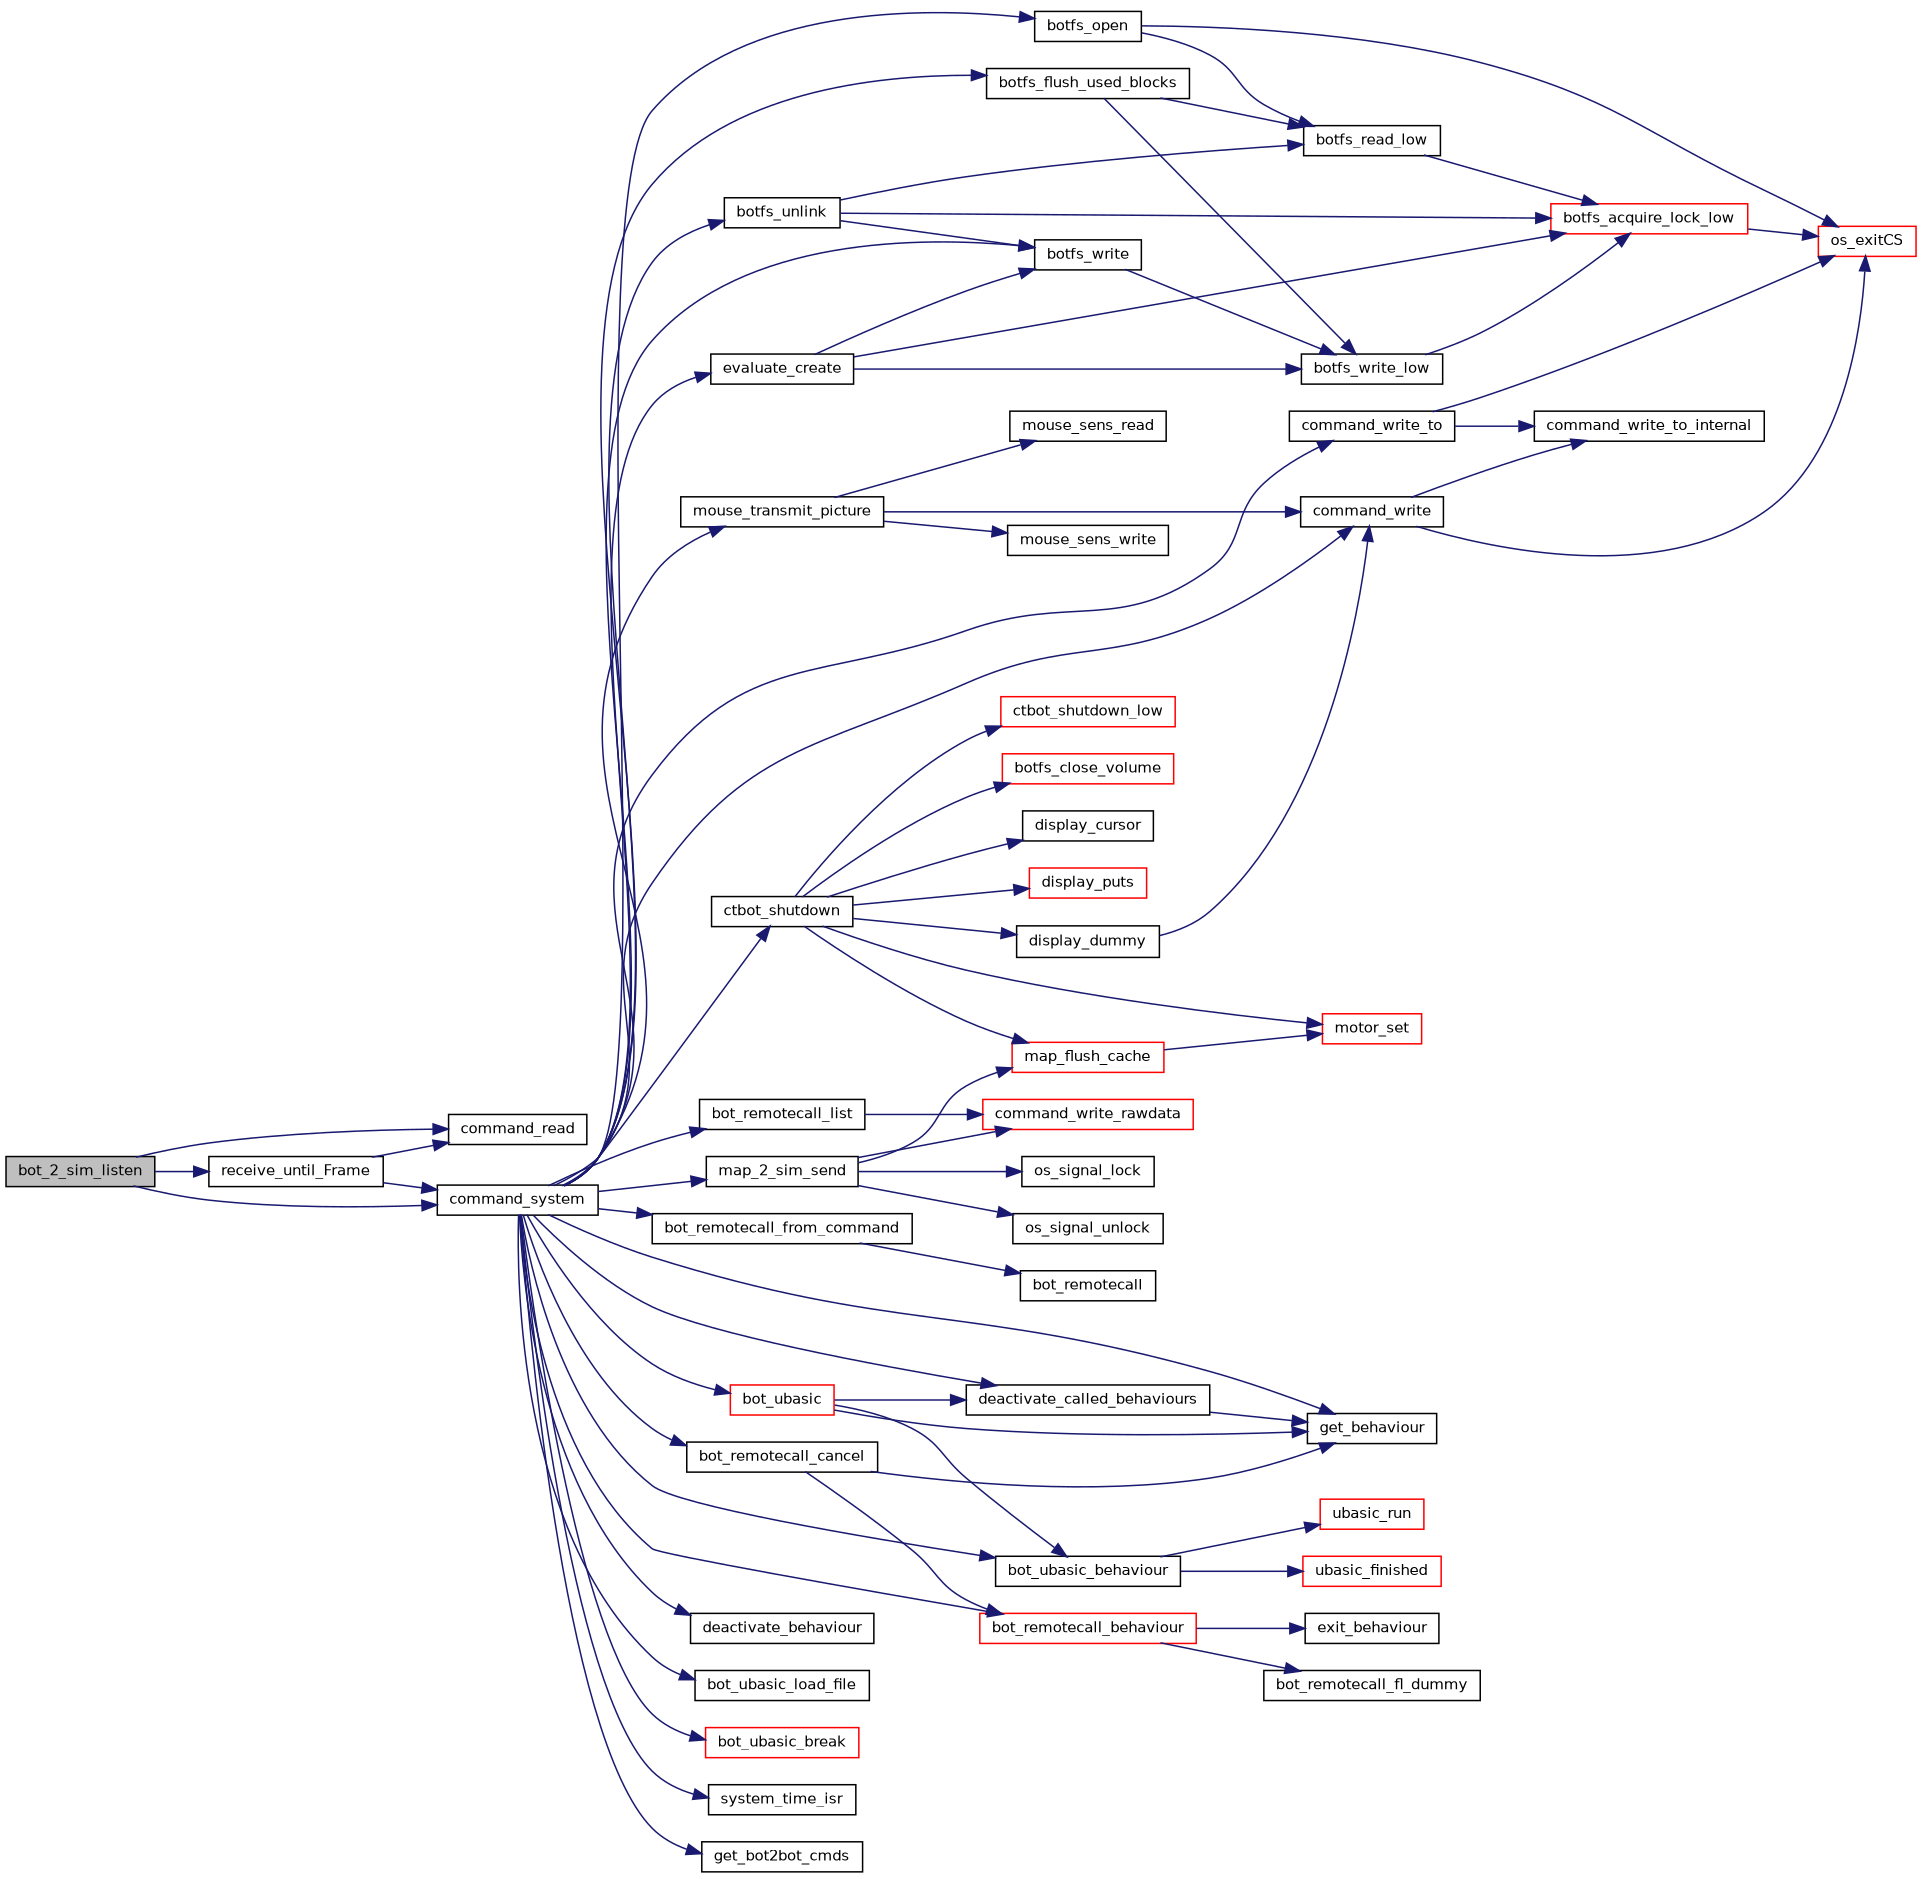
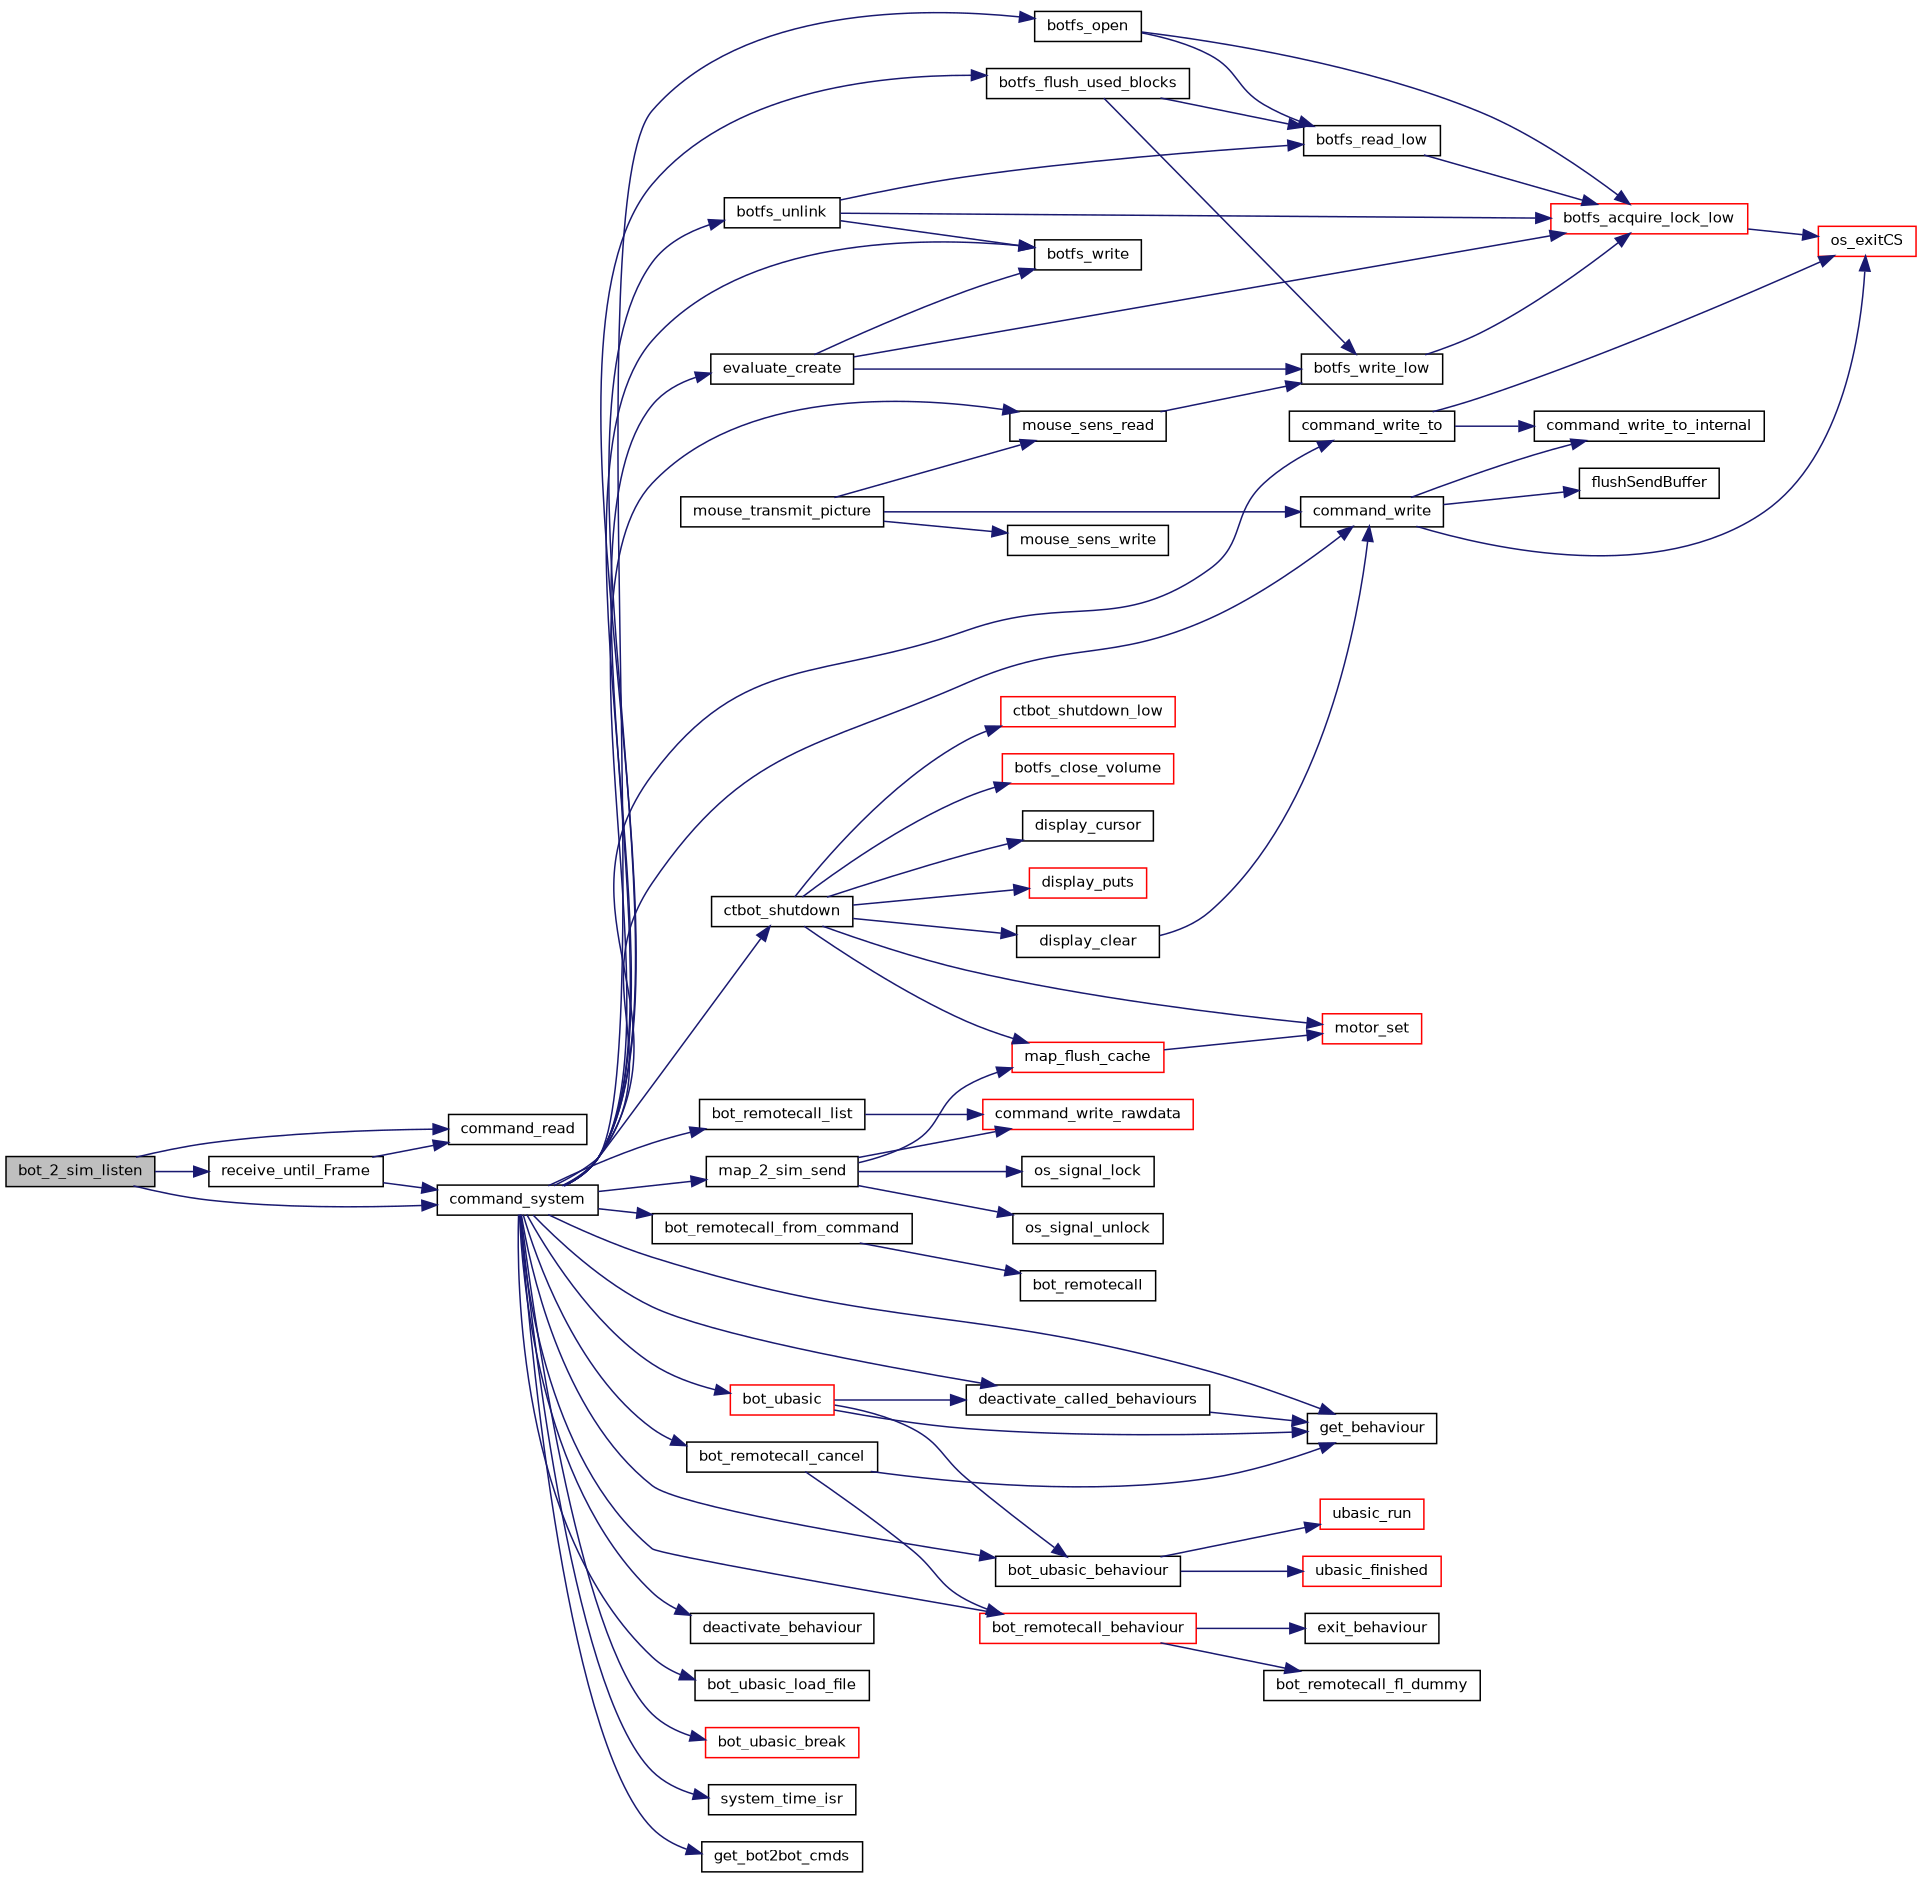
(1498, 68) -> (1392, 82)
(1223, 309) -> (1223, 399)
none -> (1649, 483)
(613, 817) -> (633, 521)
(1088, 942) -> (1088, 942)
